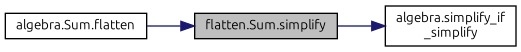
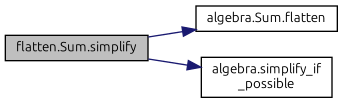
(164, 26) -> (165, 34)
(451, 26) -> (267, 77)
